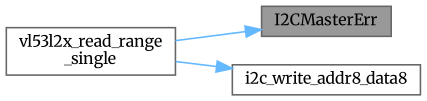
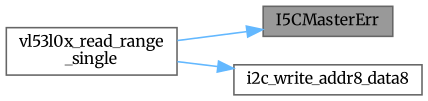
(326, 21) -> (328, 21)
(91, 51) -> (92, 51)
